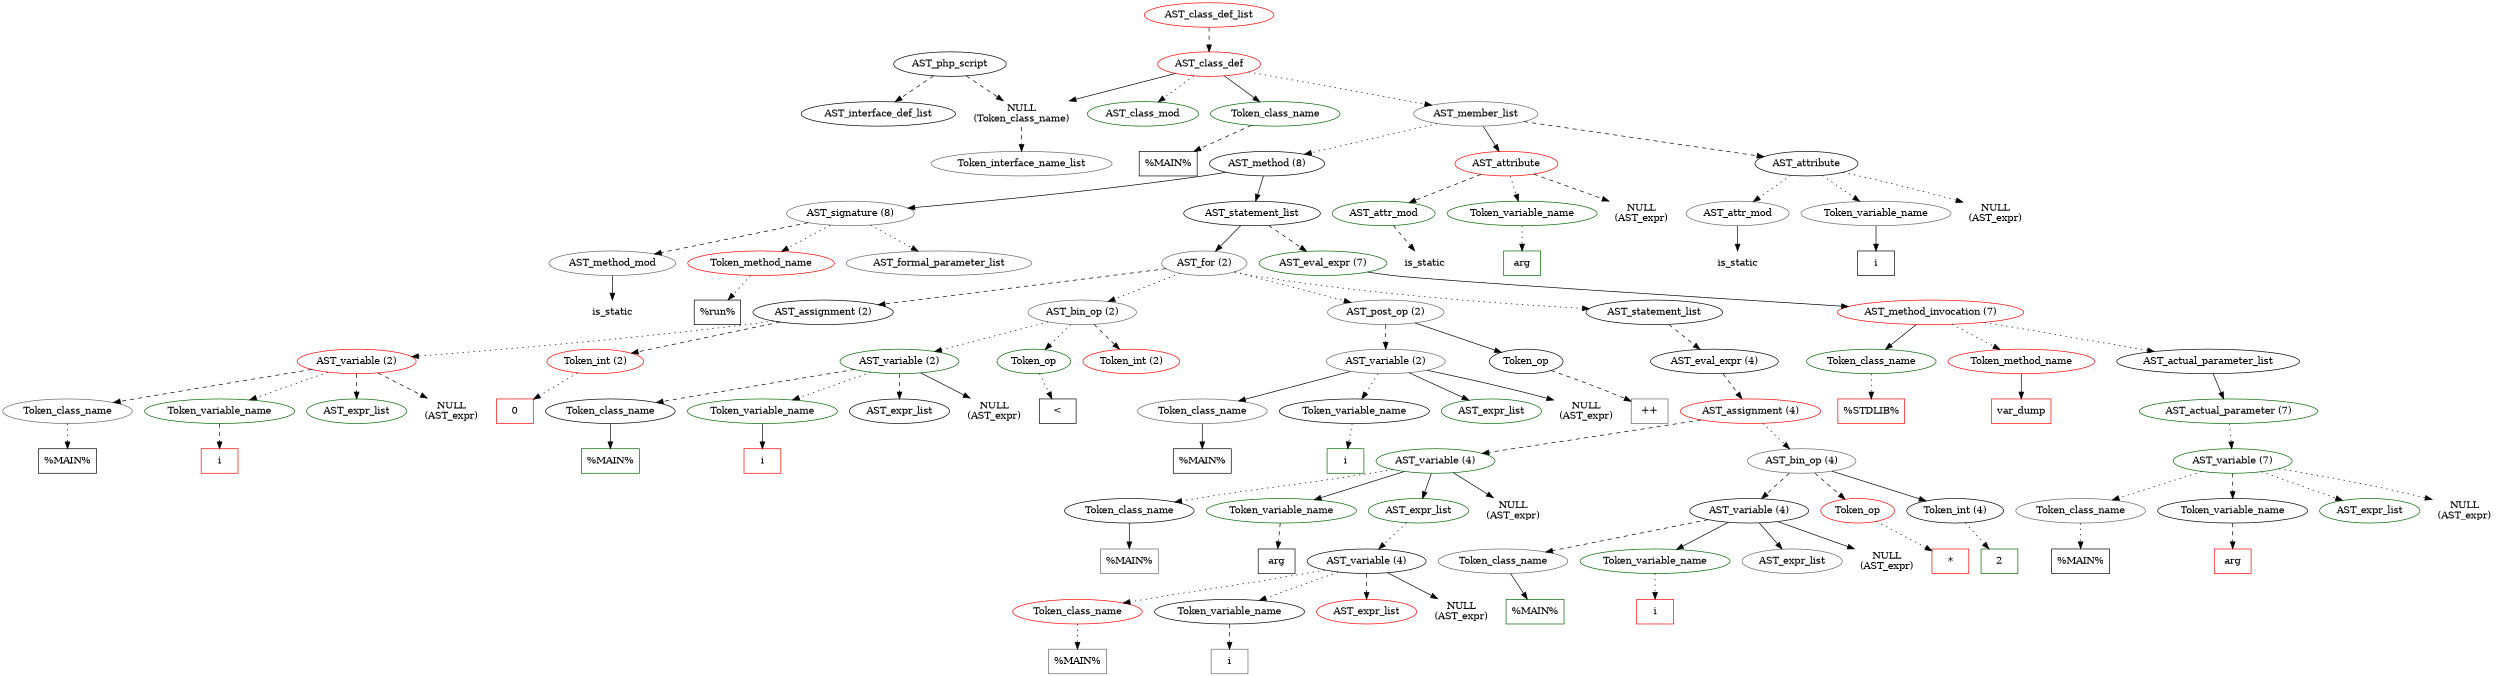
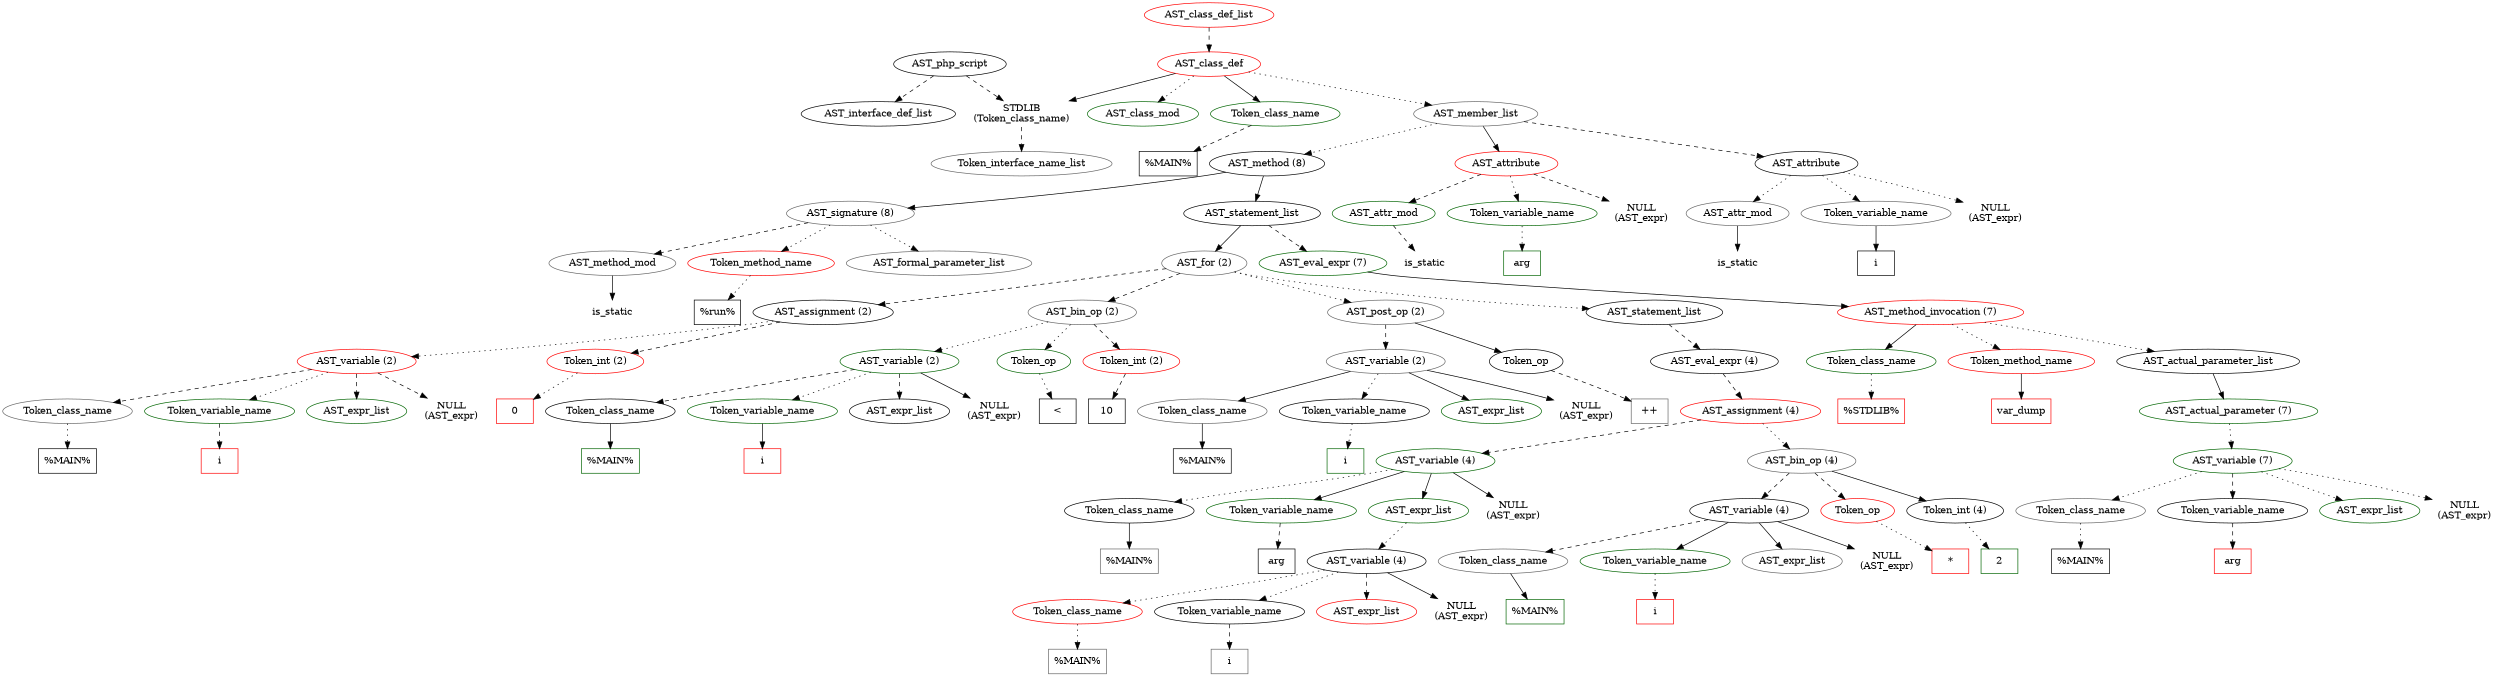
(1022, 114) -> (1022, 114)
(1147, 286) -> (1147, 286)
none -> (1107, 411)
